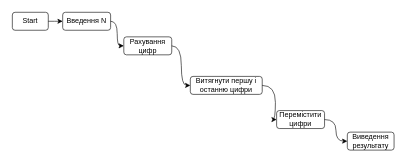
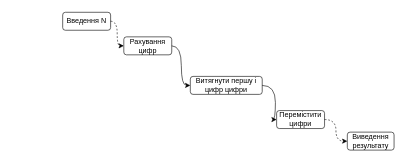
(30, 21) -> none
(56, 21) -> none
(117, 34) -> (117, 34)
(227, 86) -> (227, 86)
(336, 129) -> (336, 129)
